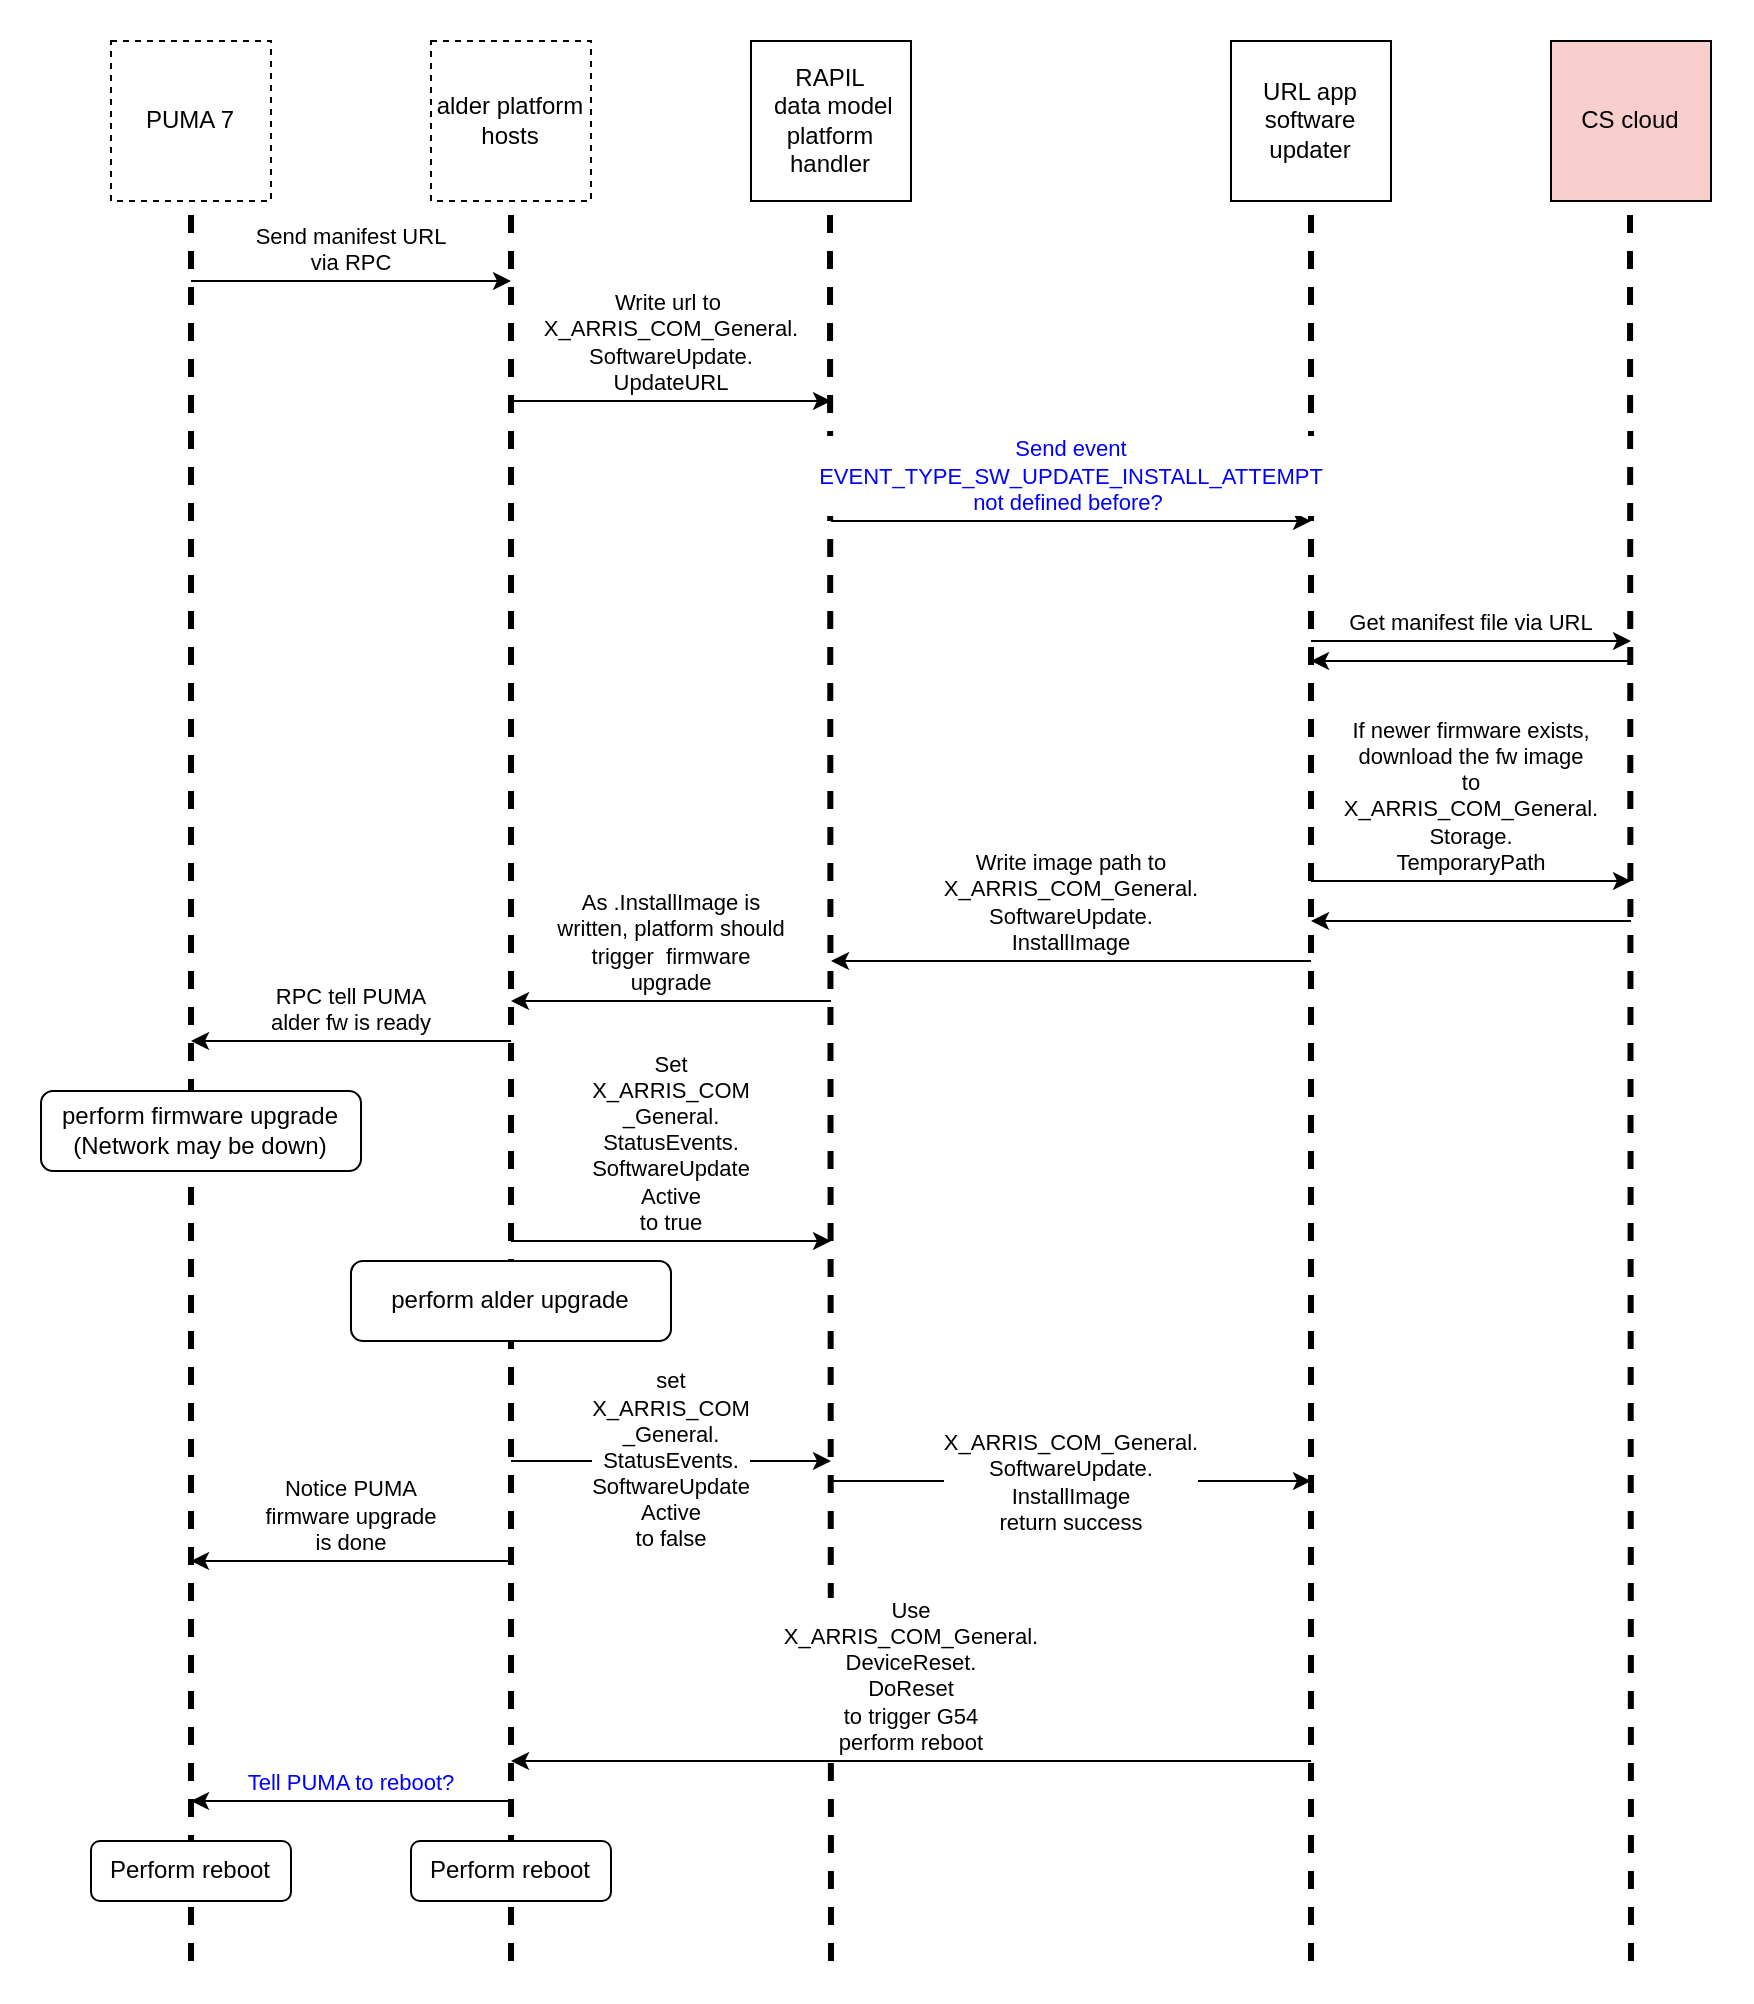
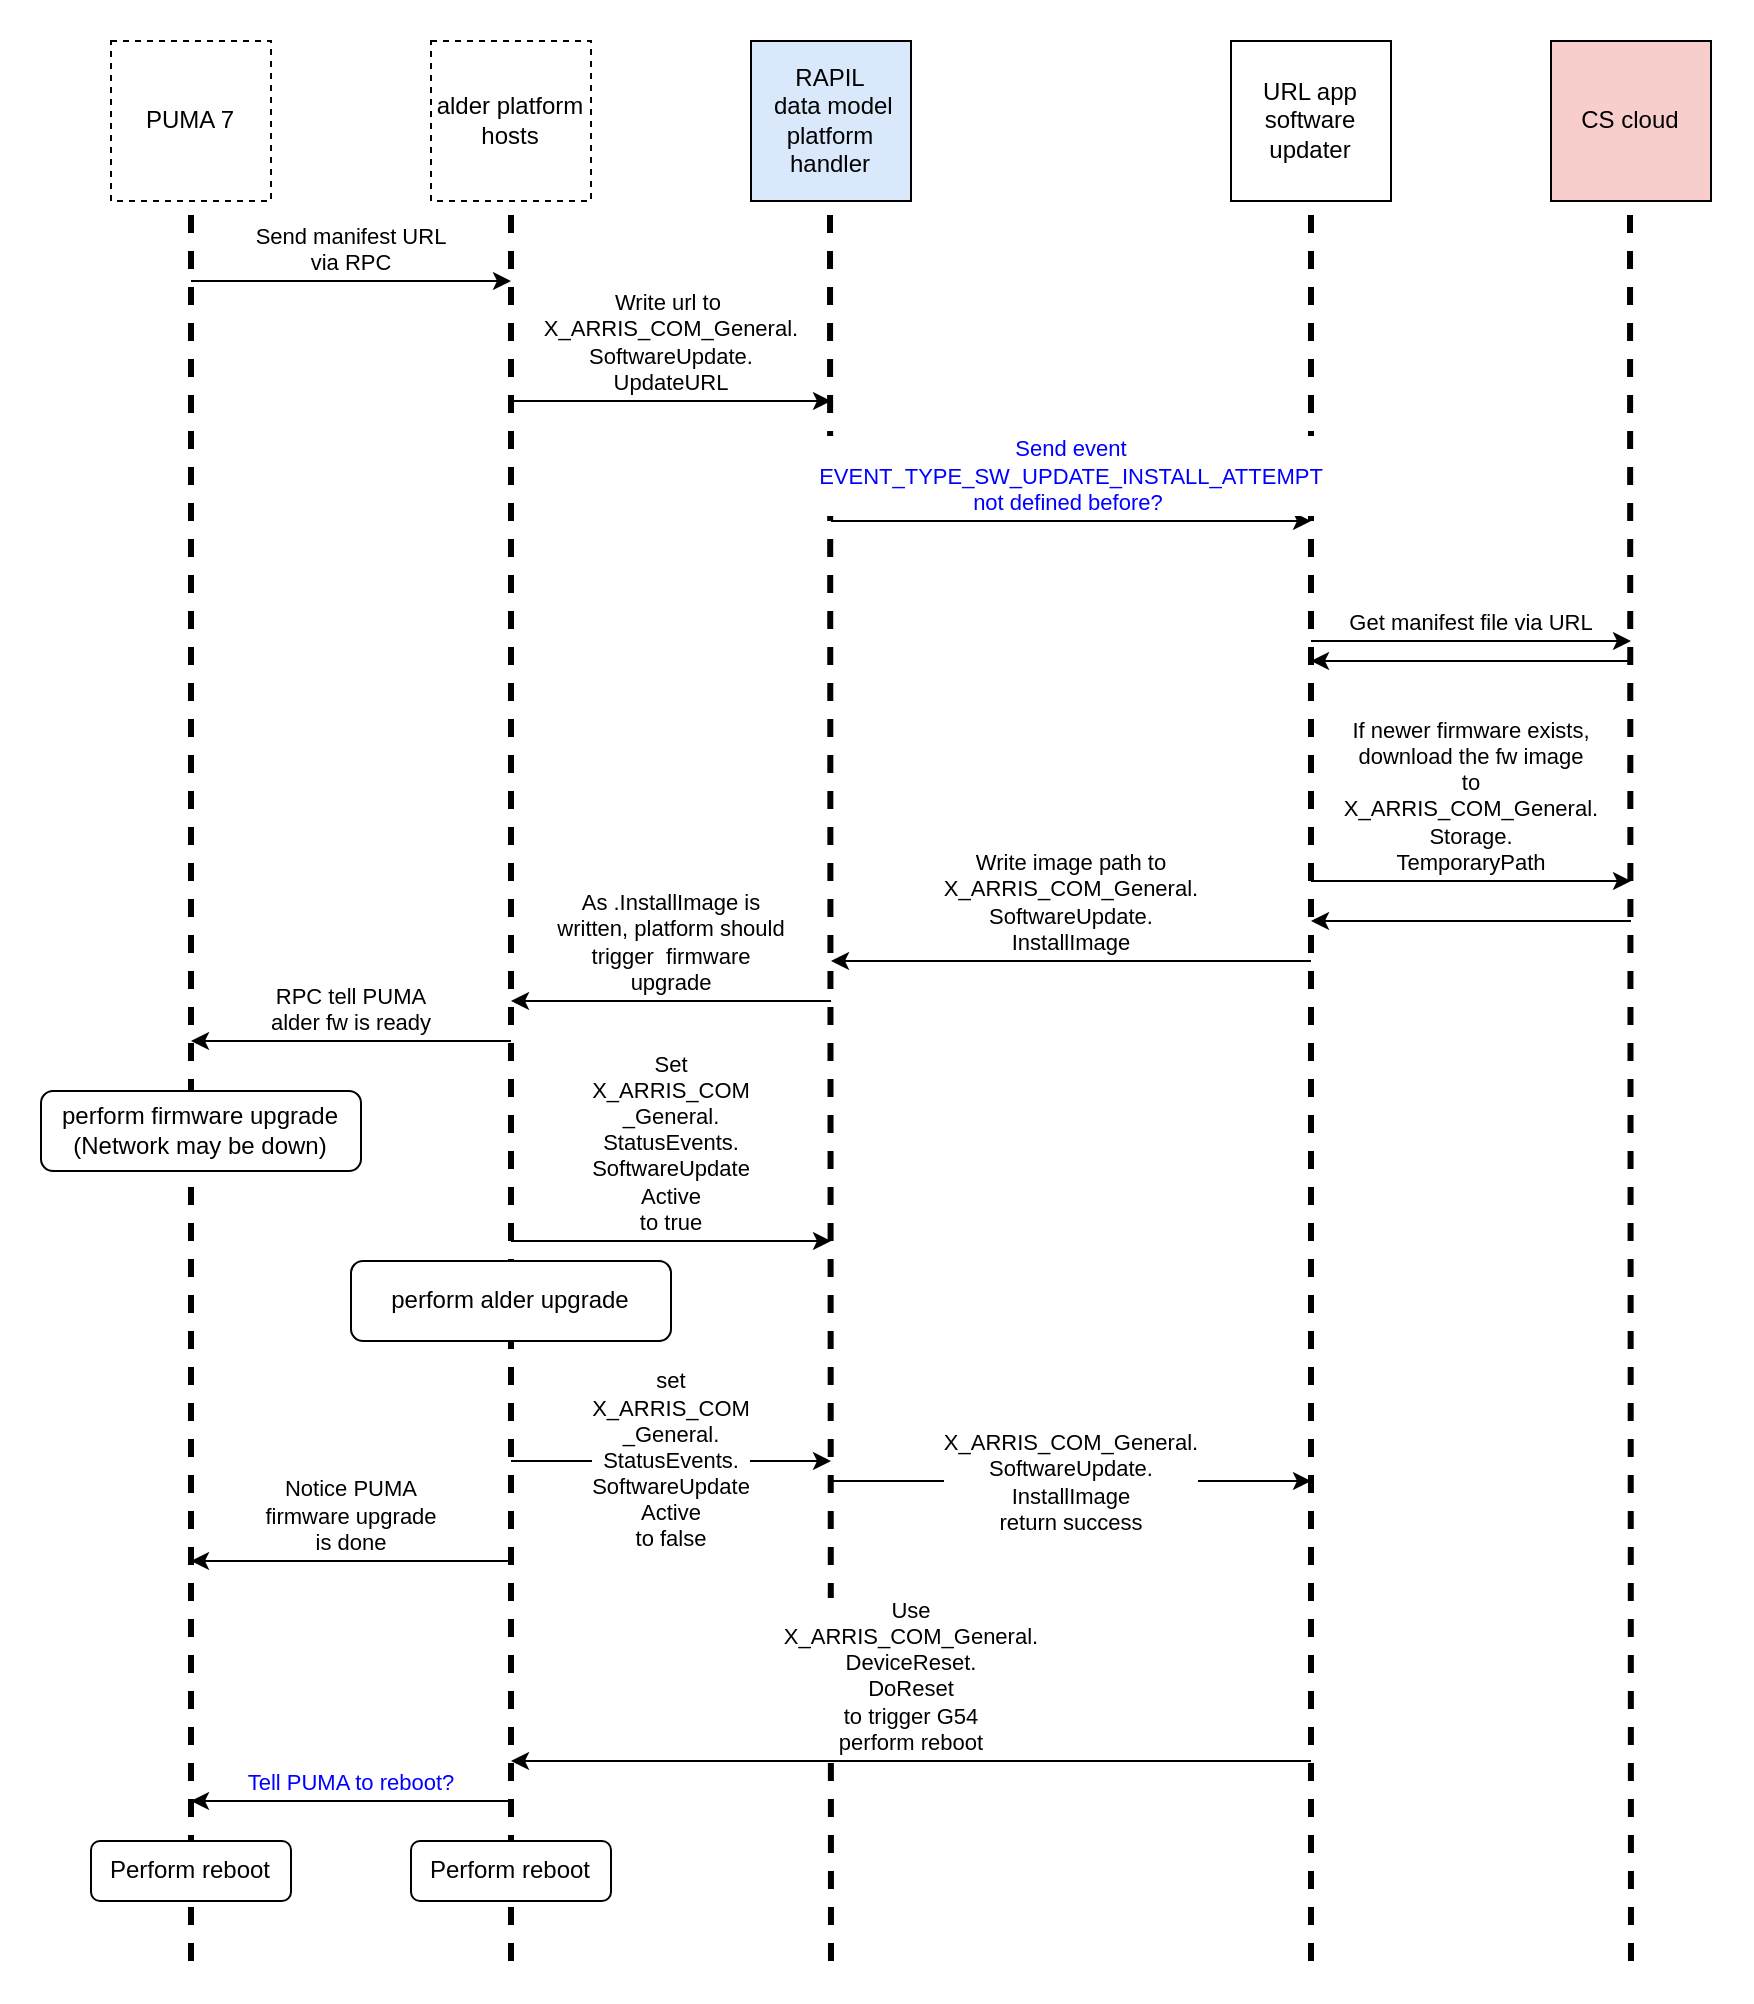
(831, 121) -> (831, 121)
